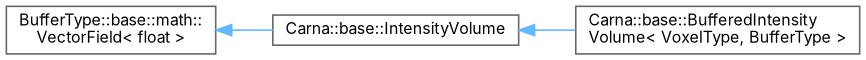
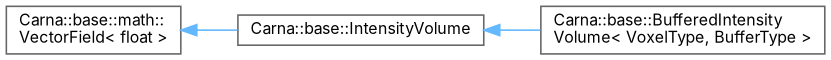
(111, 30) -> (94, 30)
